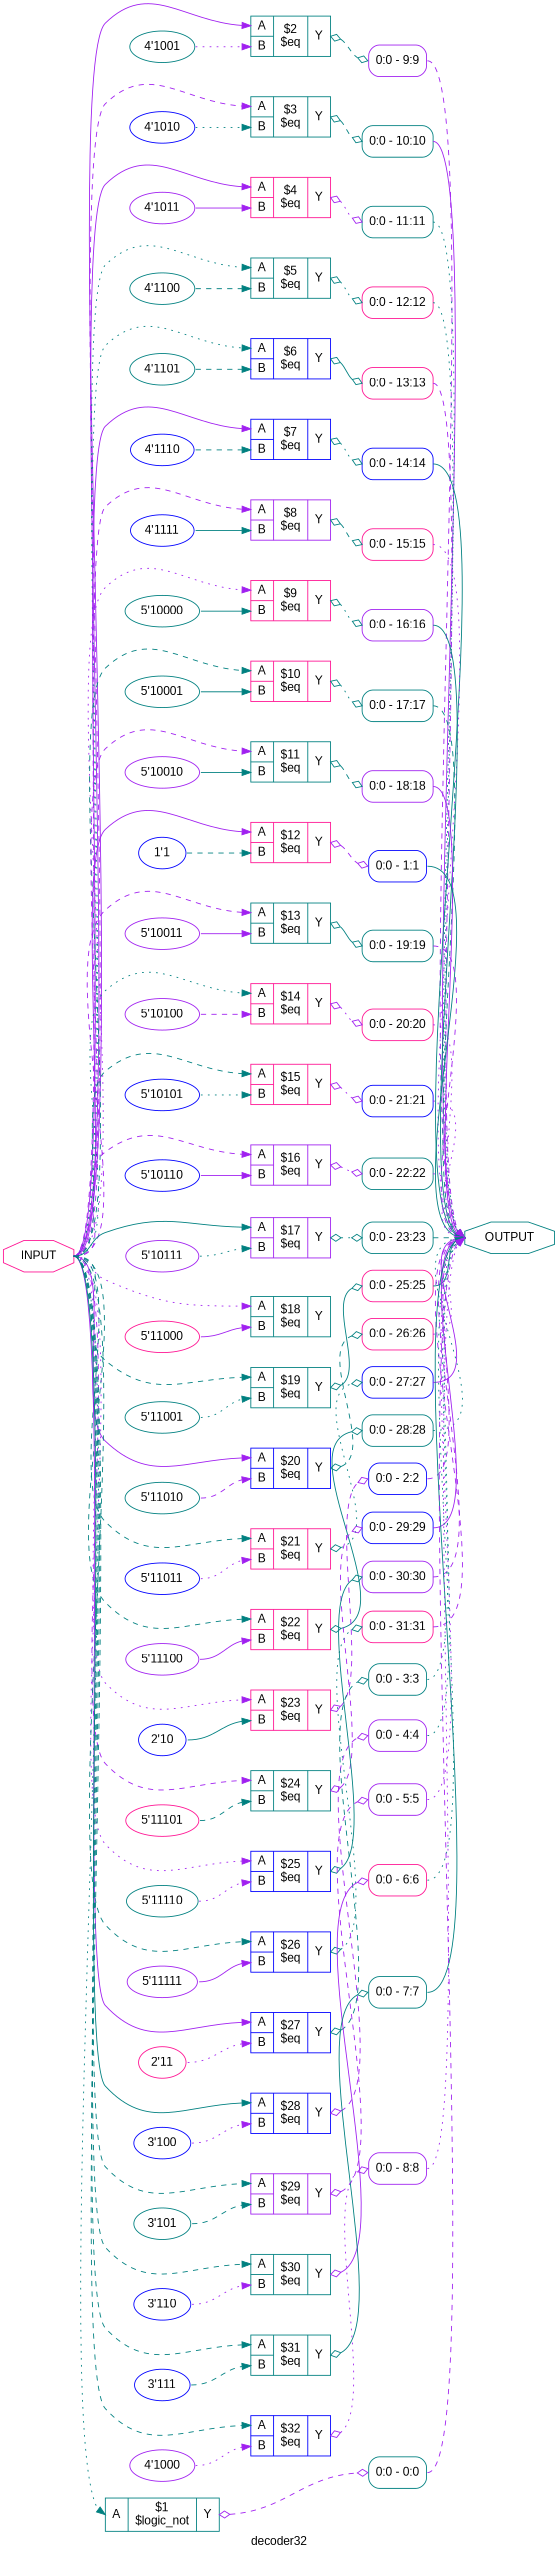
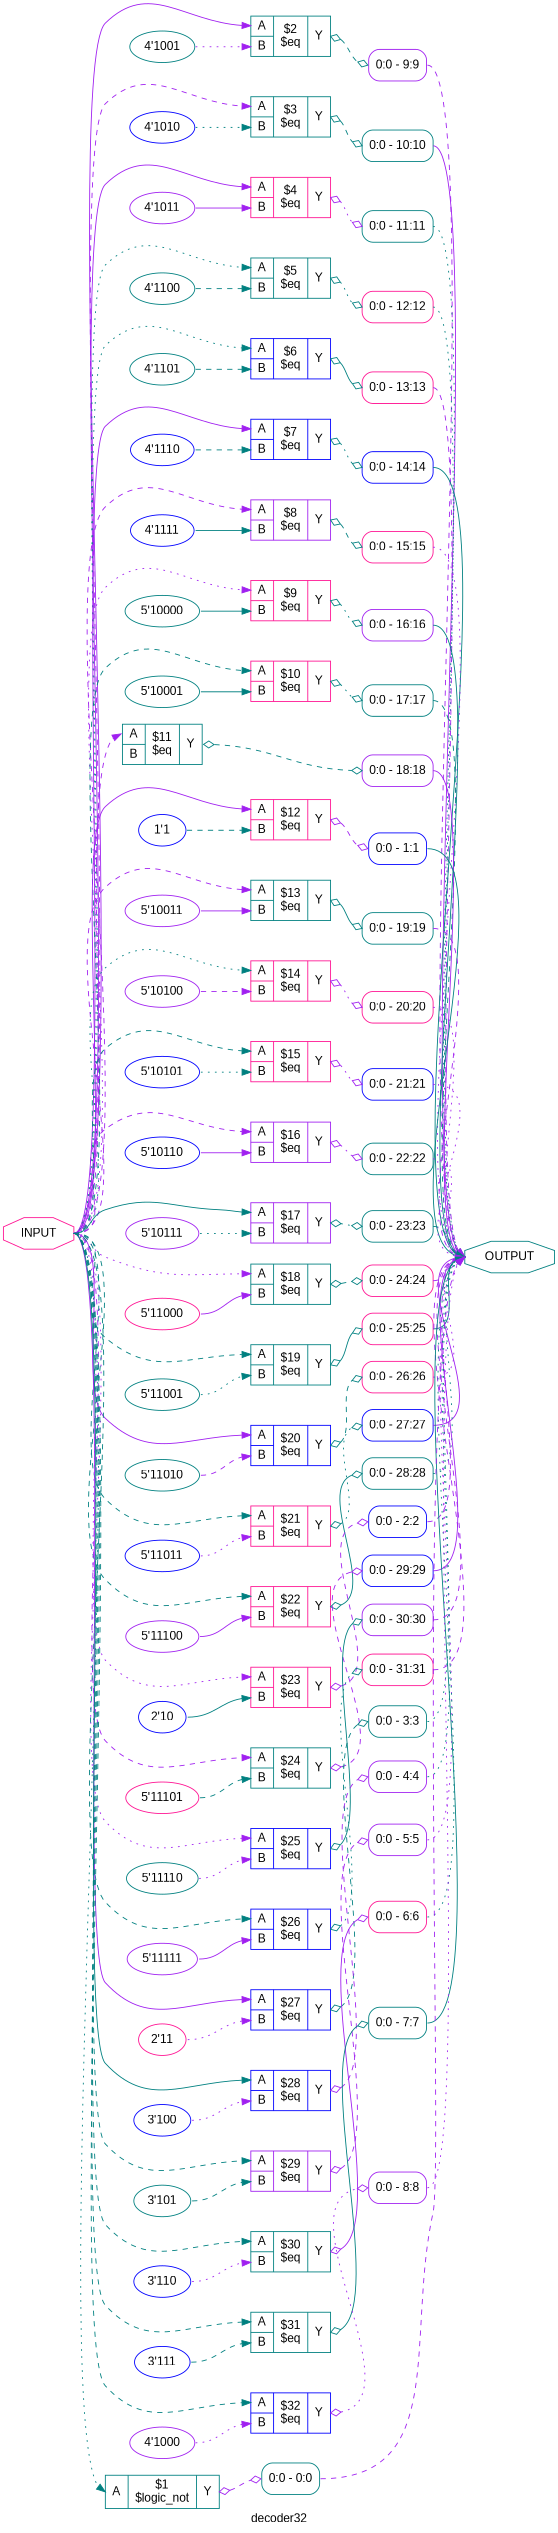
(162, 772) -> none
none -> (398, 1281)
